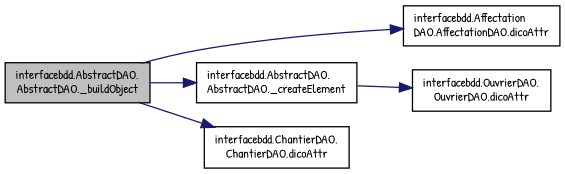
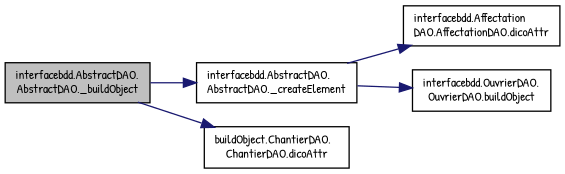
(265, 40) -> (373, 56)
(482, 91) -> (482, 91)
(277, 147) -> (277, 147)
